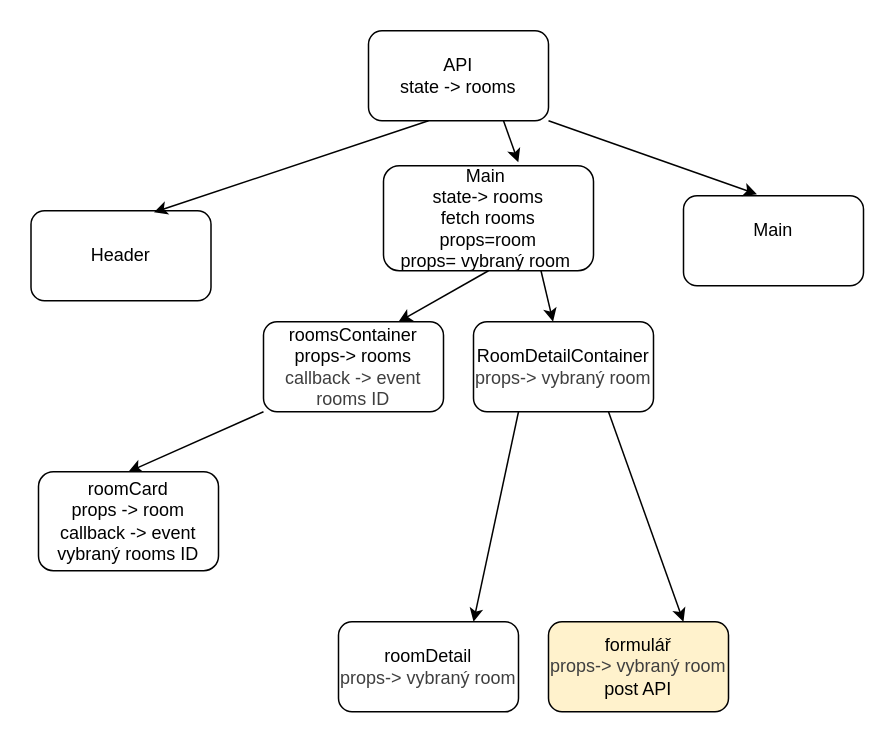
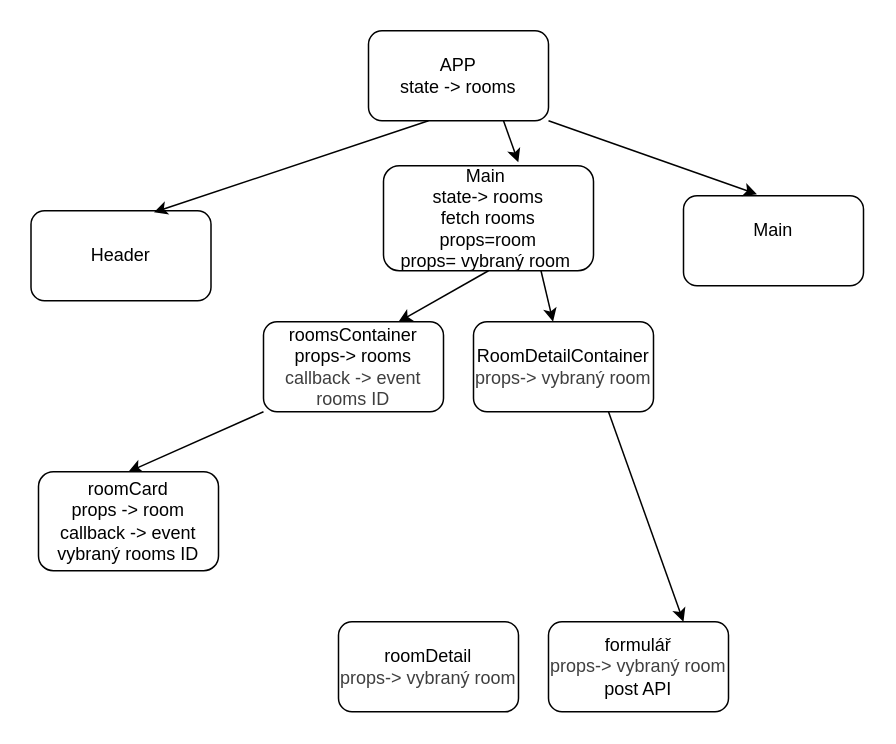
(458, 76) -> (458, 76)
(497, 512) -> none
(638, 667) -> (638, 667)
